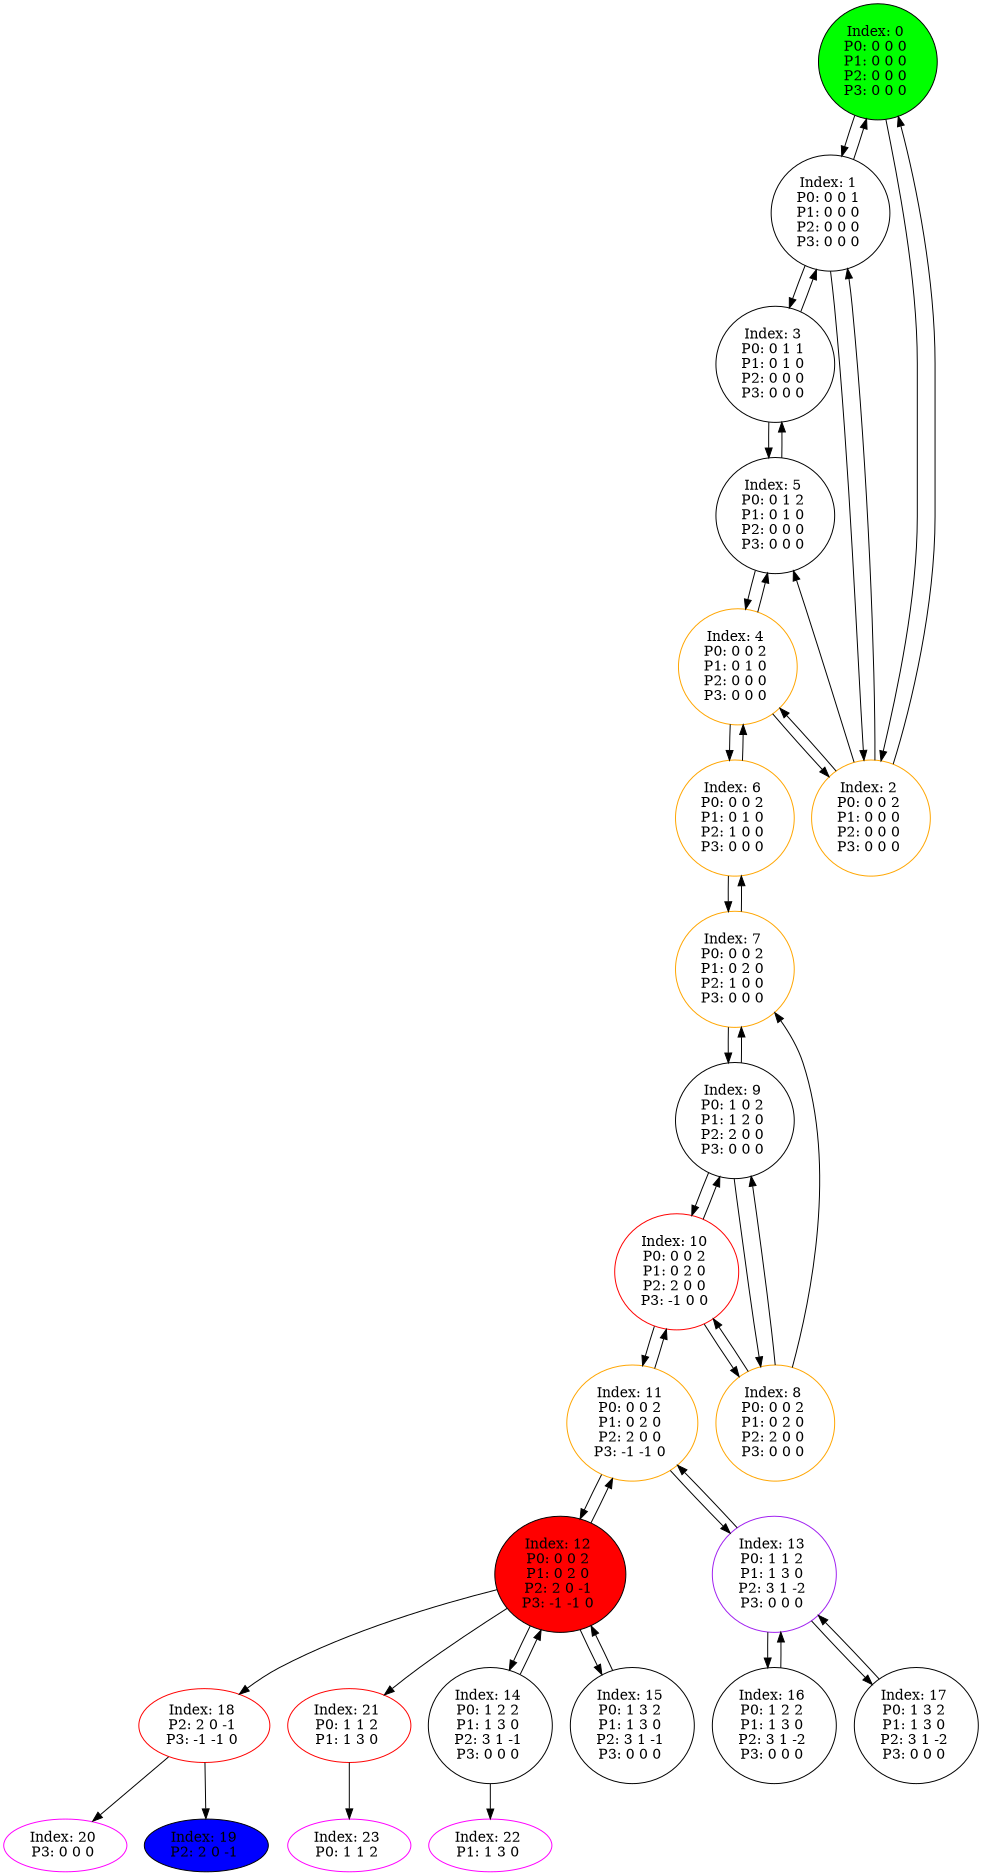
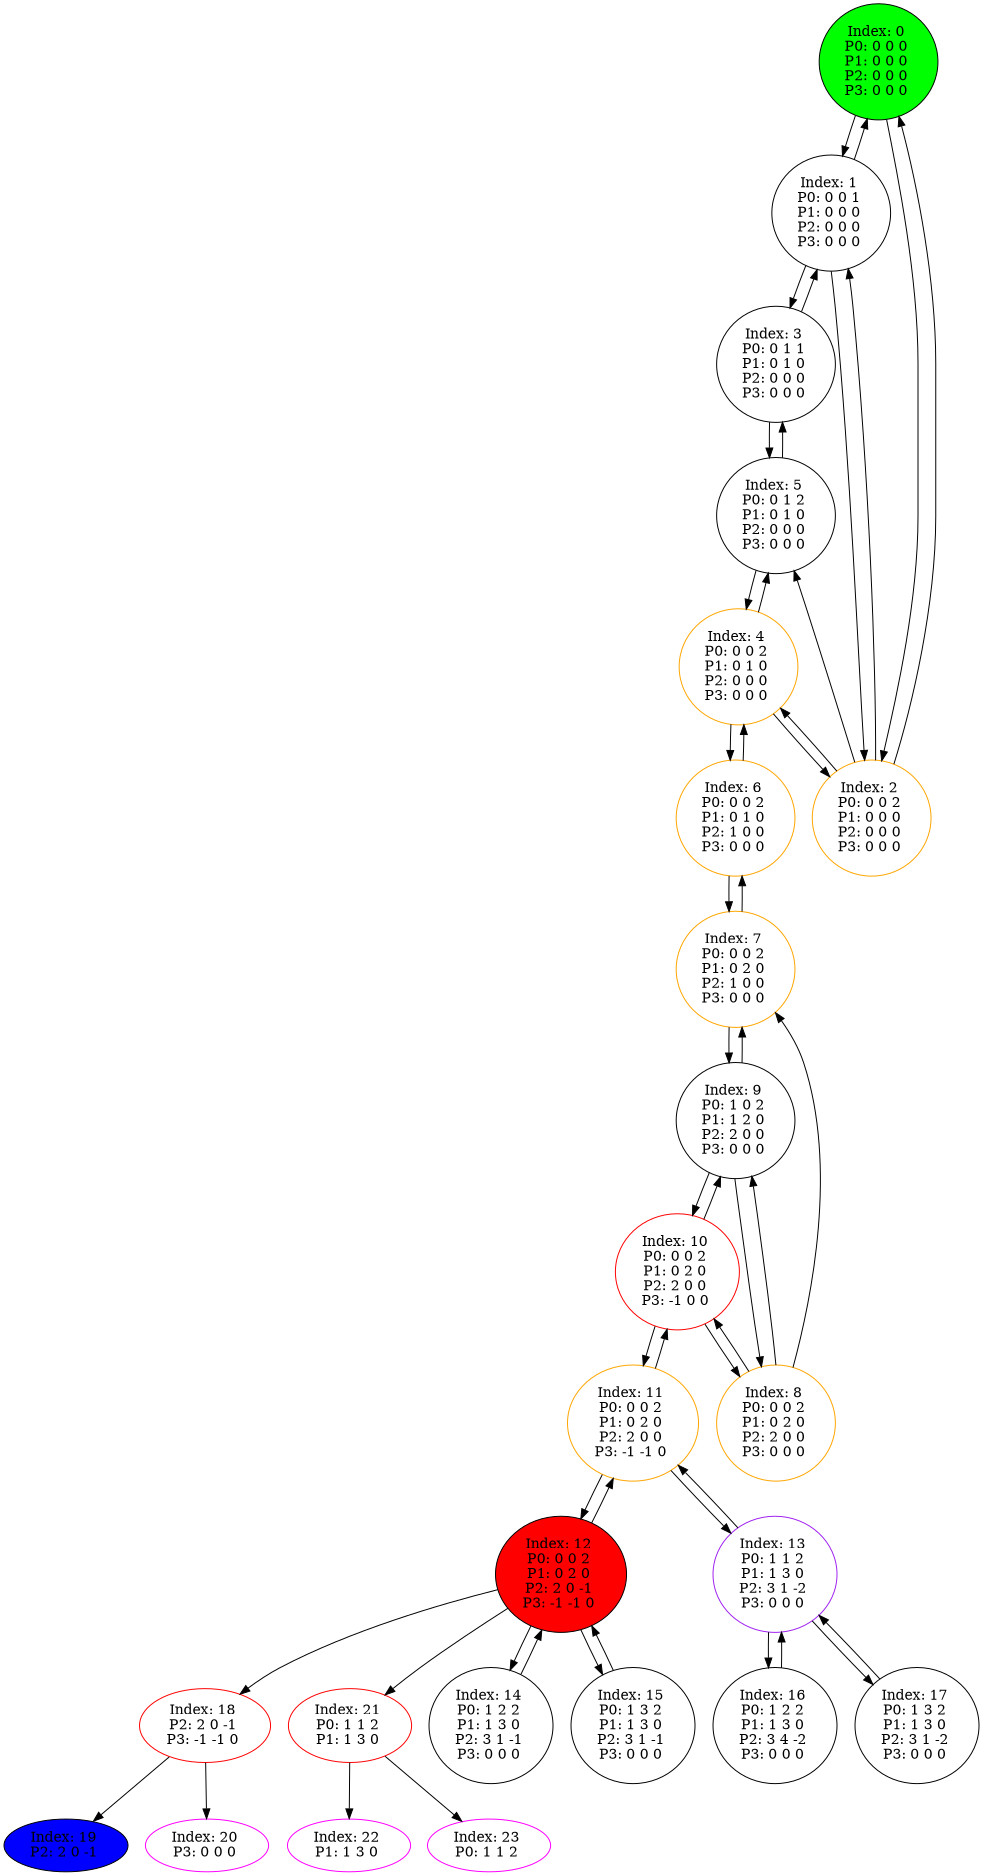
(774, 1726) -> (775, 1726)
(490, 1796) -> (350, 1786)
